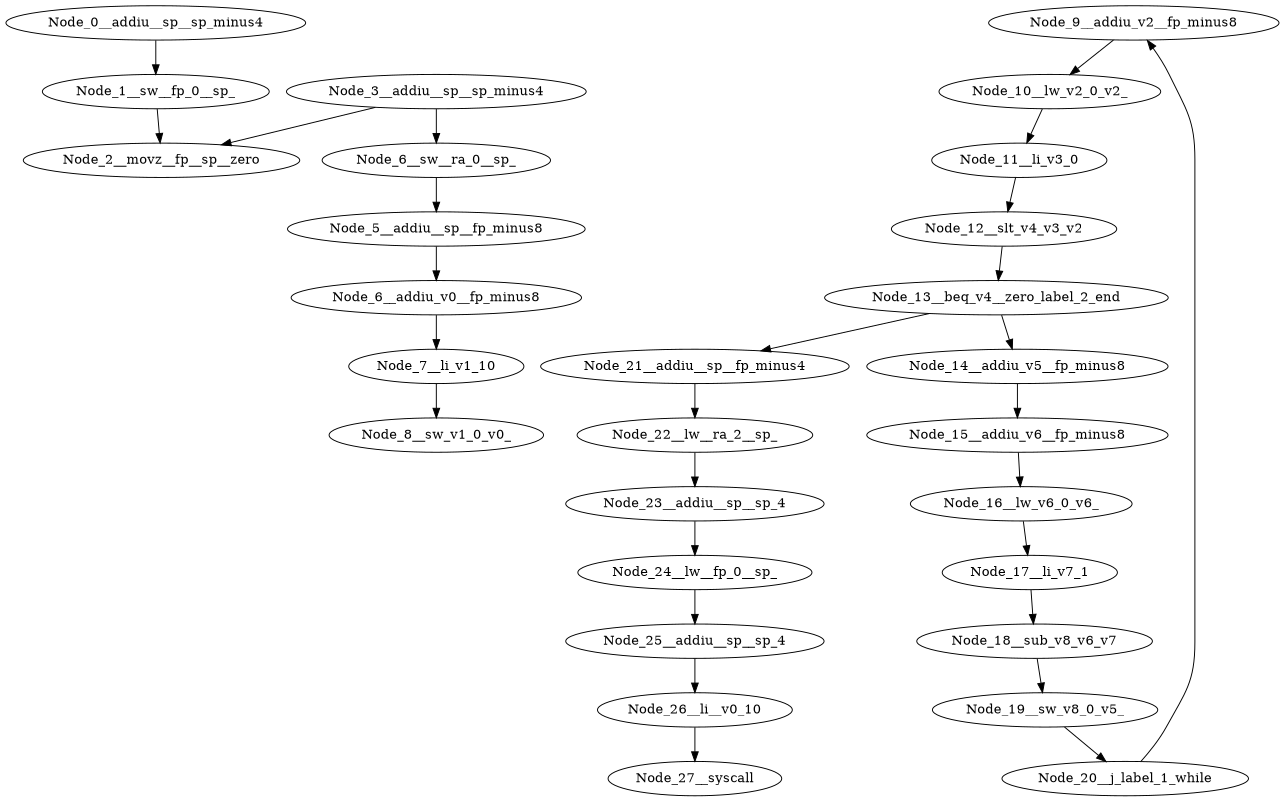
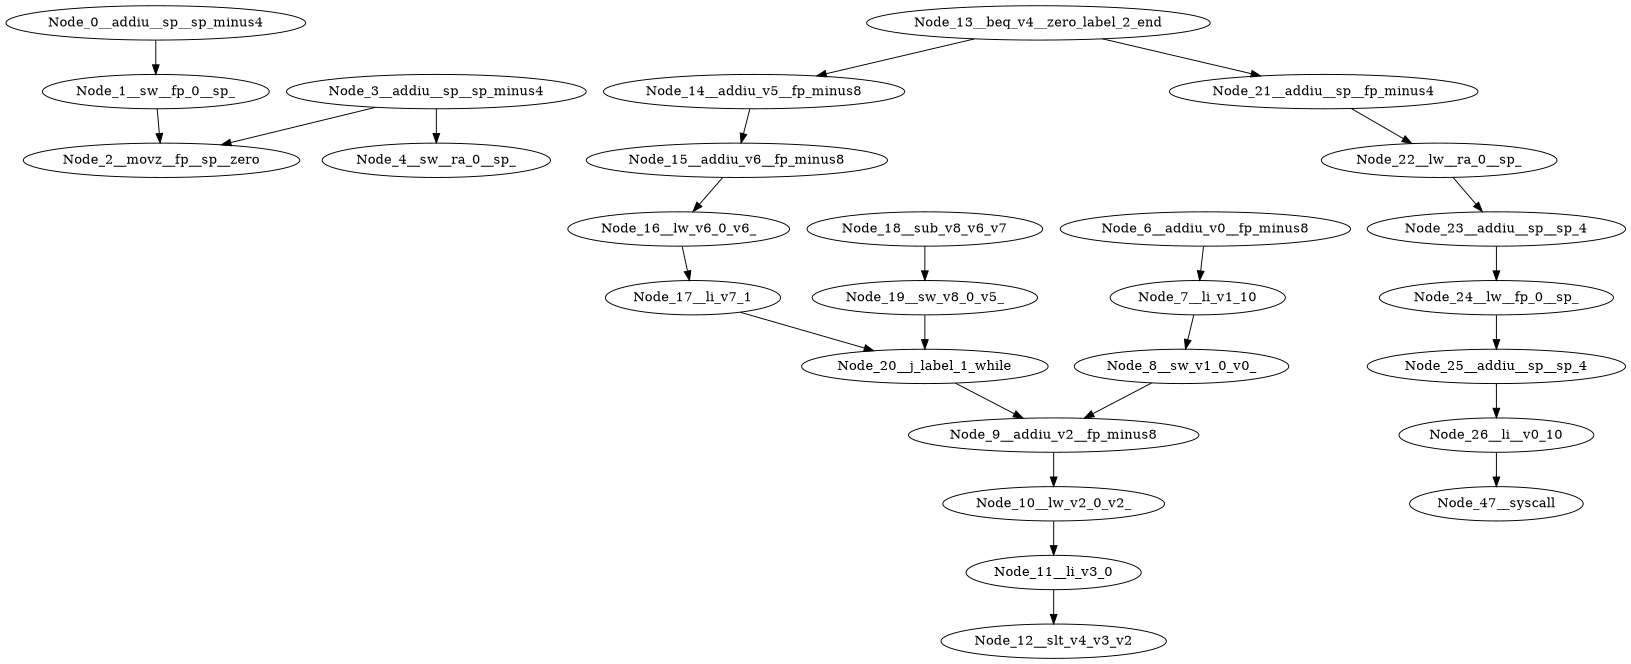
(436, 160) -> (436, 160)
(436, 229) -> none
(1001, 259) -> none
none -> (1122, 398)
(695, 435) -> (1439, 160)
(1032, 602) -> (802, 330)
(695, 779) -> (1496, 504)
